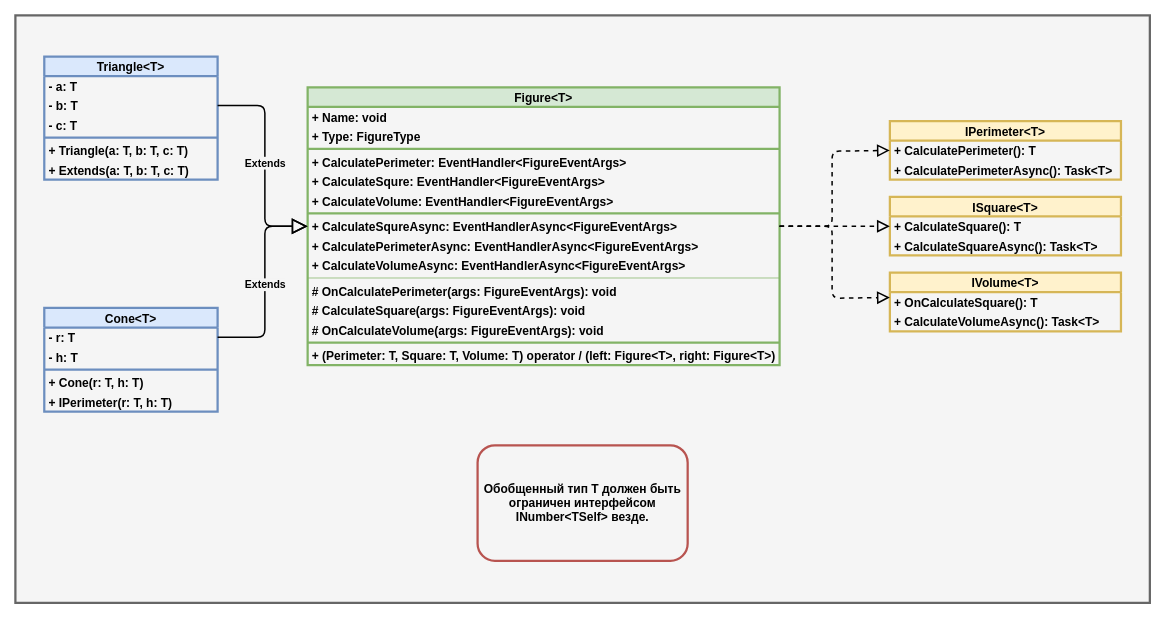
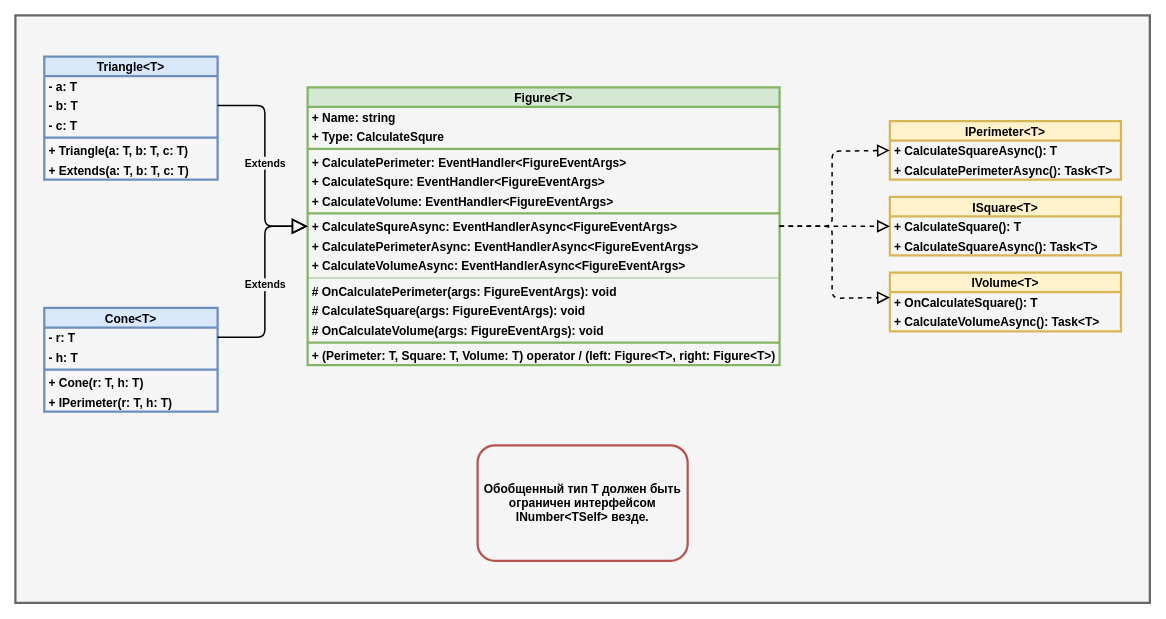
(346, 118) -> (352, 118)
(367, 137) -> (379, 137)
(968, 151) -> (977, 151)
